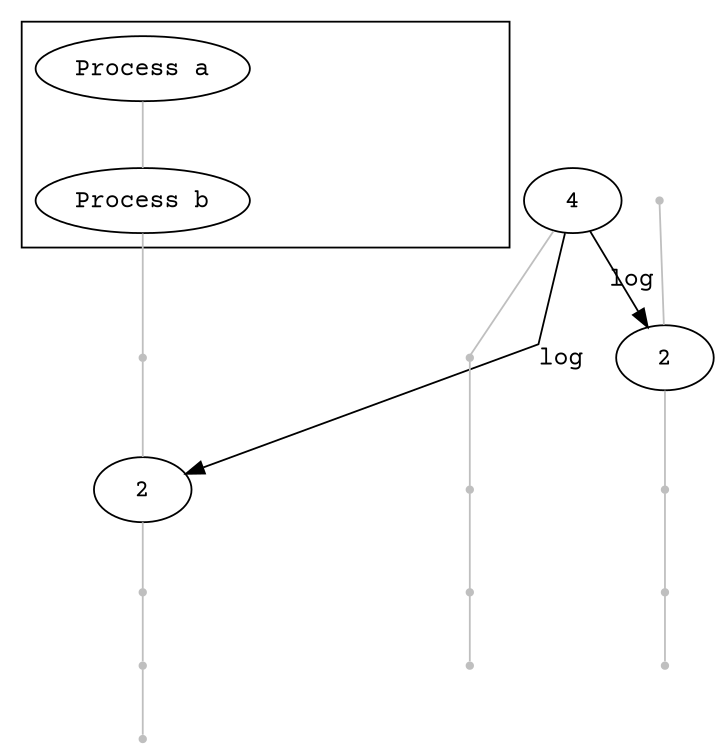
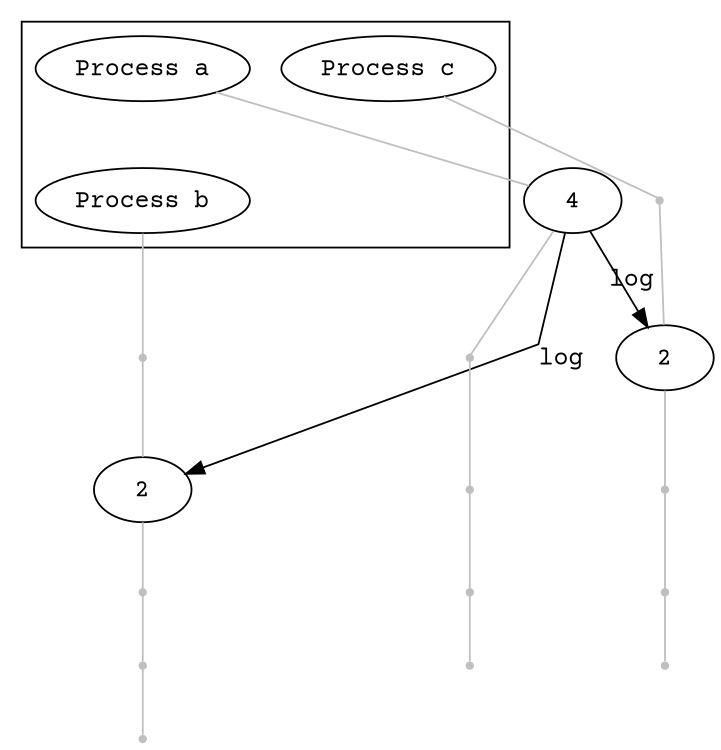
none -> (388, 69)
(143, 135) -> (373, 139)
